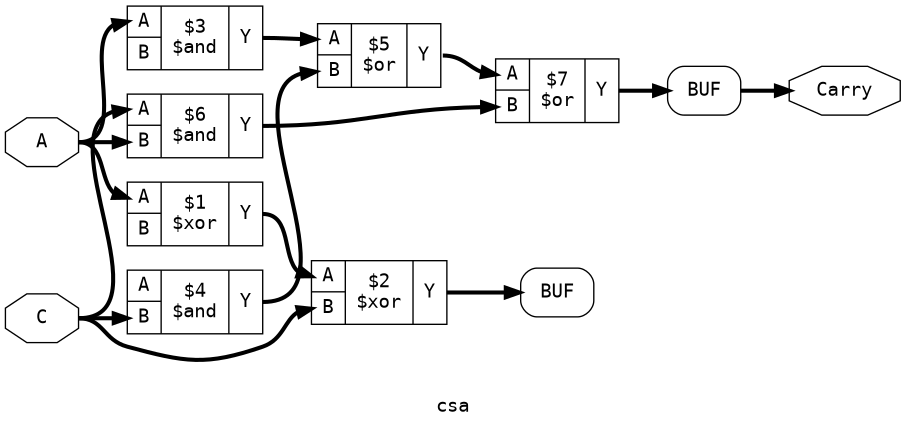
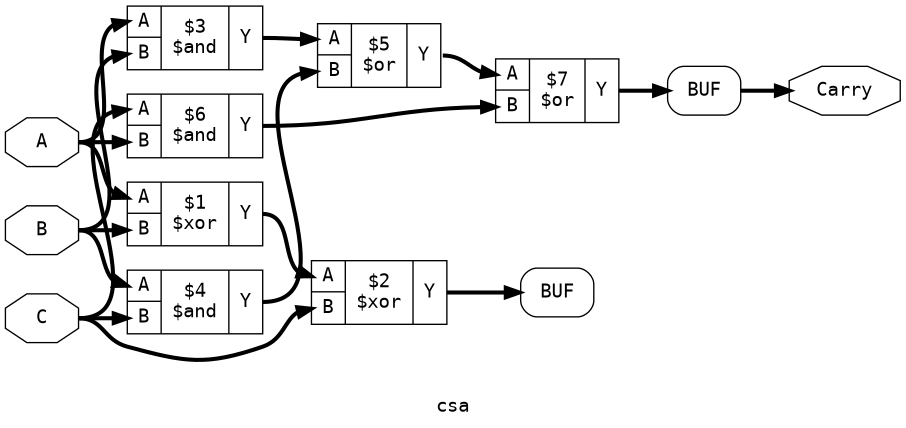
none -> (42, 230)
